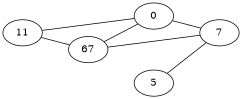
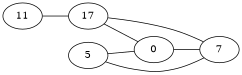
(88, 24) -> (121, 53)
(88, 50) -> (88, 16)
